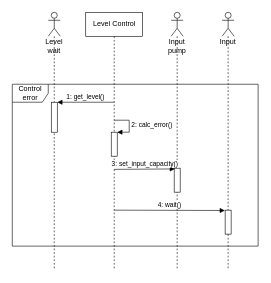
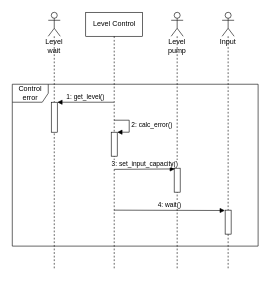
(177, 55) -> (177, 55)
